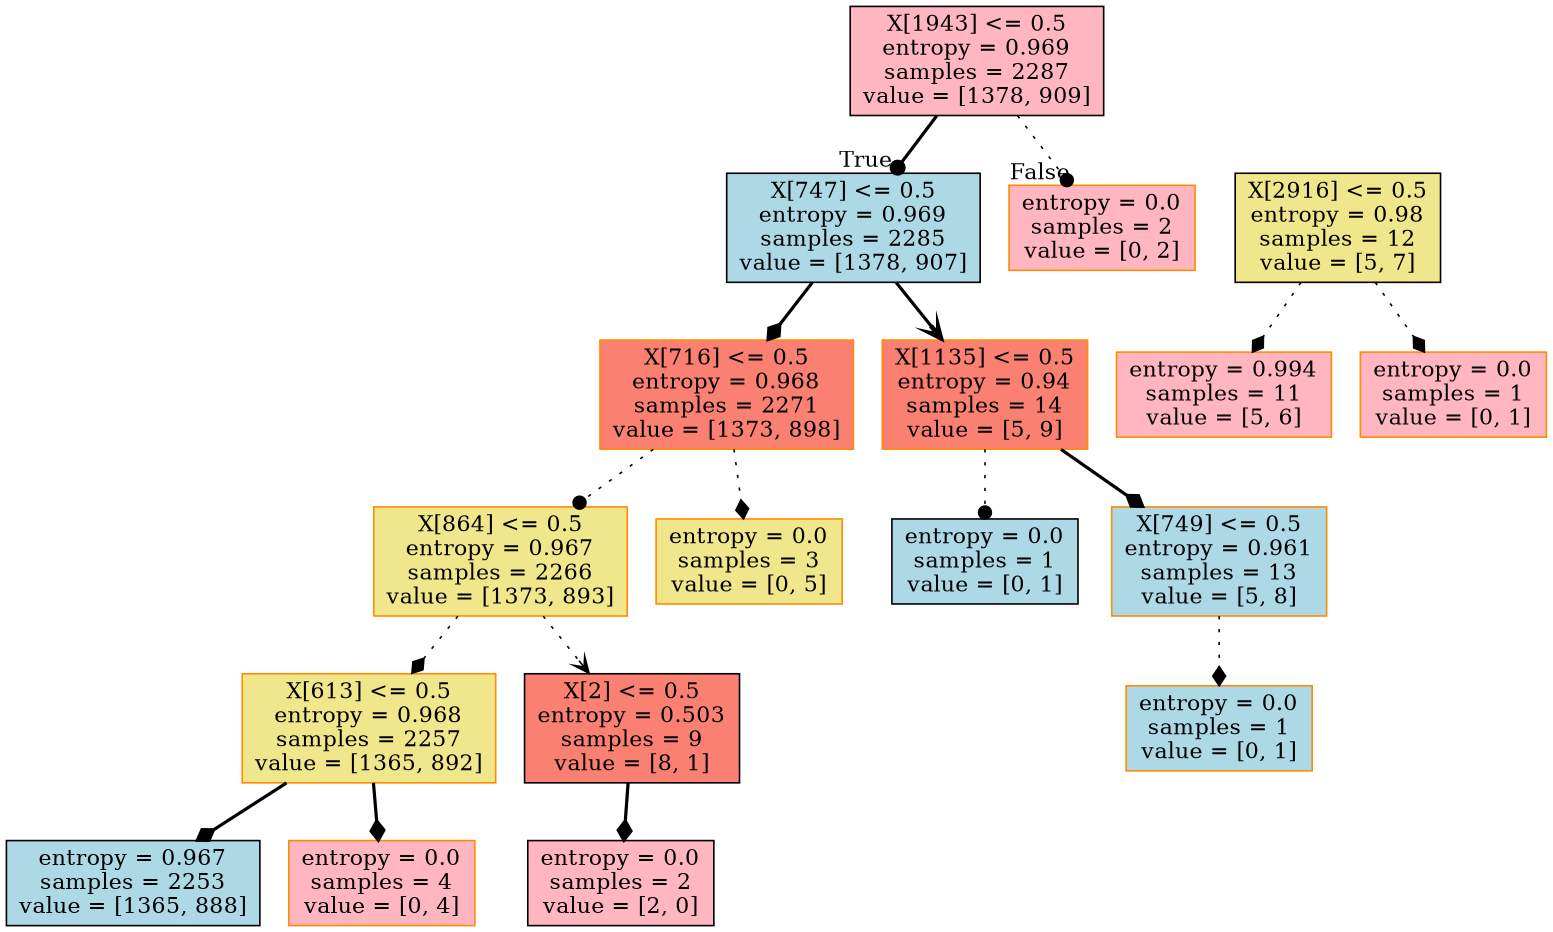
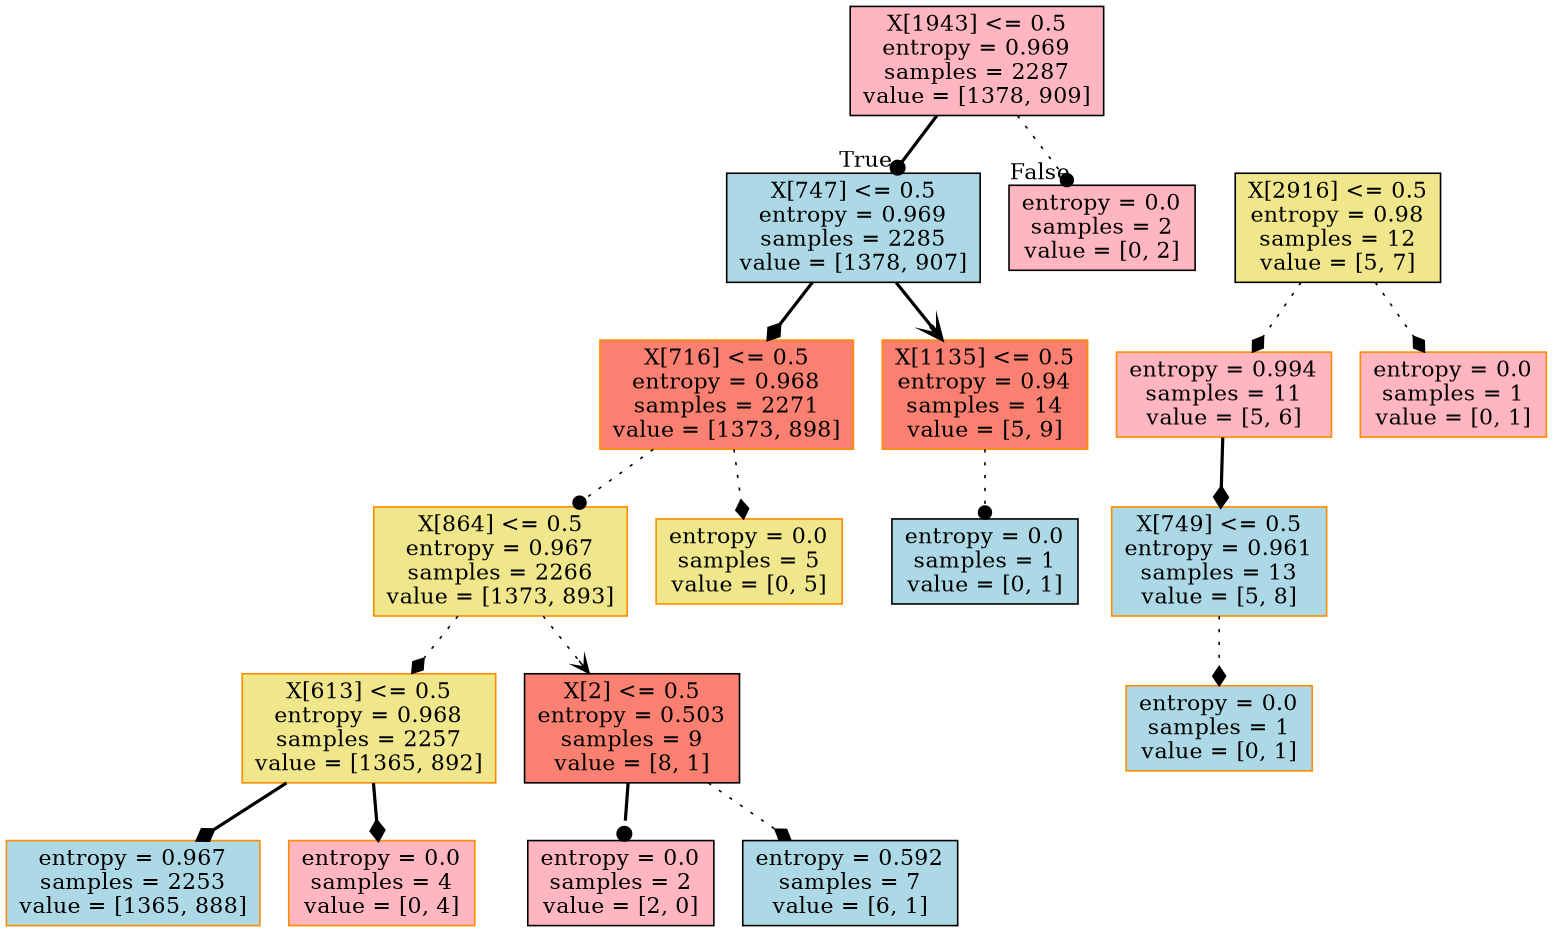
(1102, 228) -> (1102, 228)
(1094, 472) -> (1222, 462)
(749, 561) -> (749, 561)
(627, 802) -> (627, 802)
(133, 883) -> (133, 883)
none -> (850, 883)
